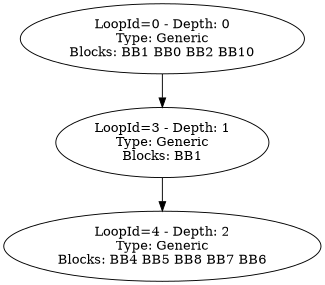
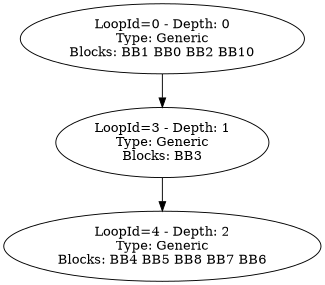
(162, 143) -> (162, 143)
